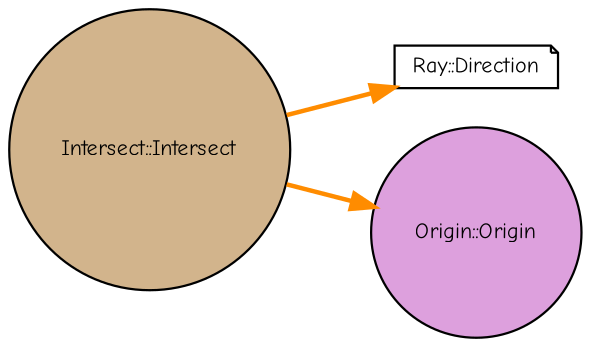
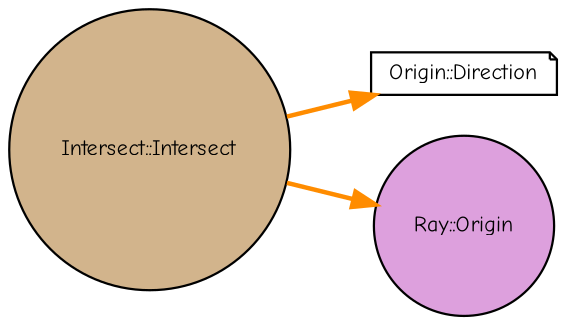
(476, 67) -> (464, 74)
(476, 233) -> (464, 226)
